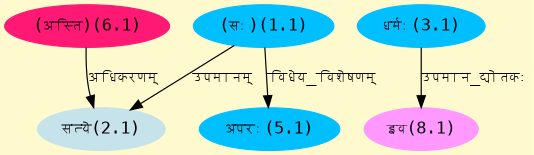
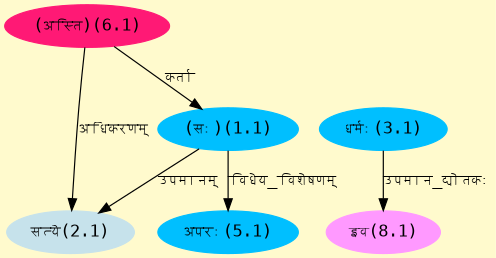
none -> (153, 74)
